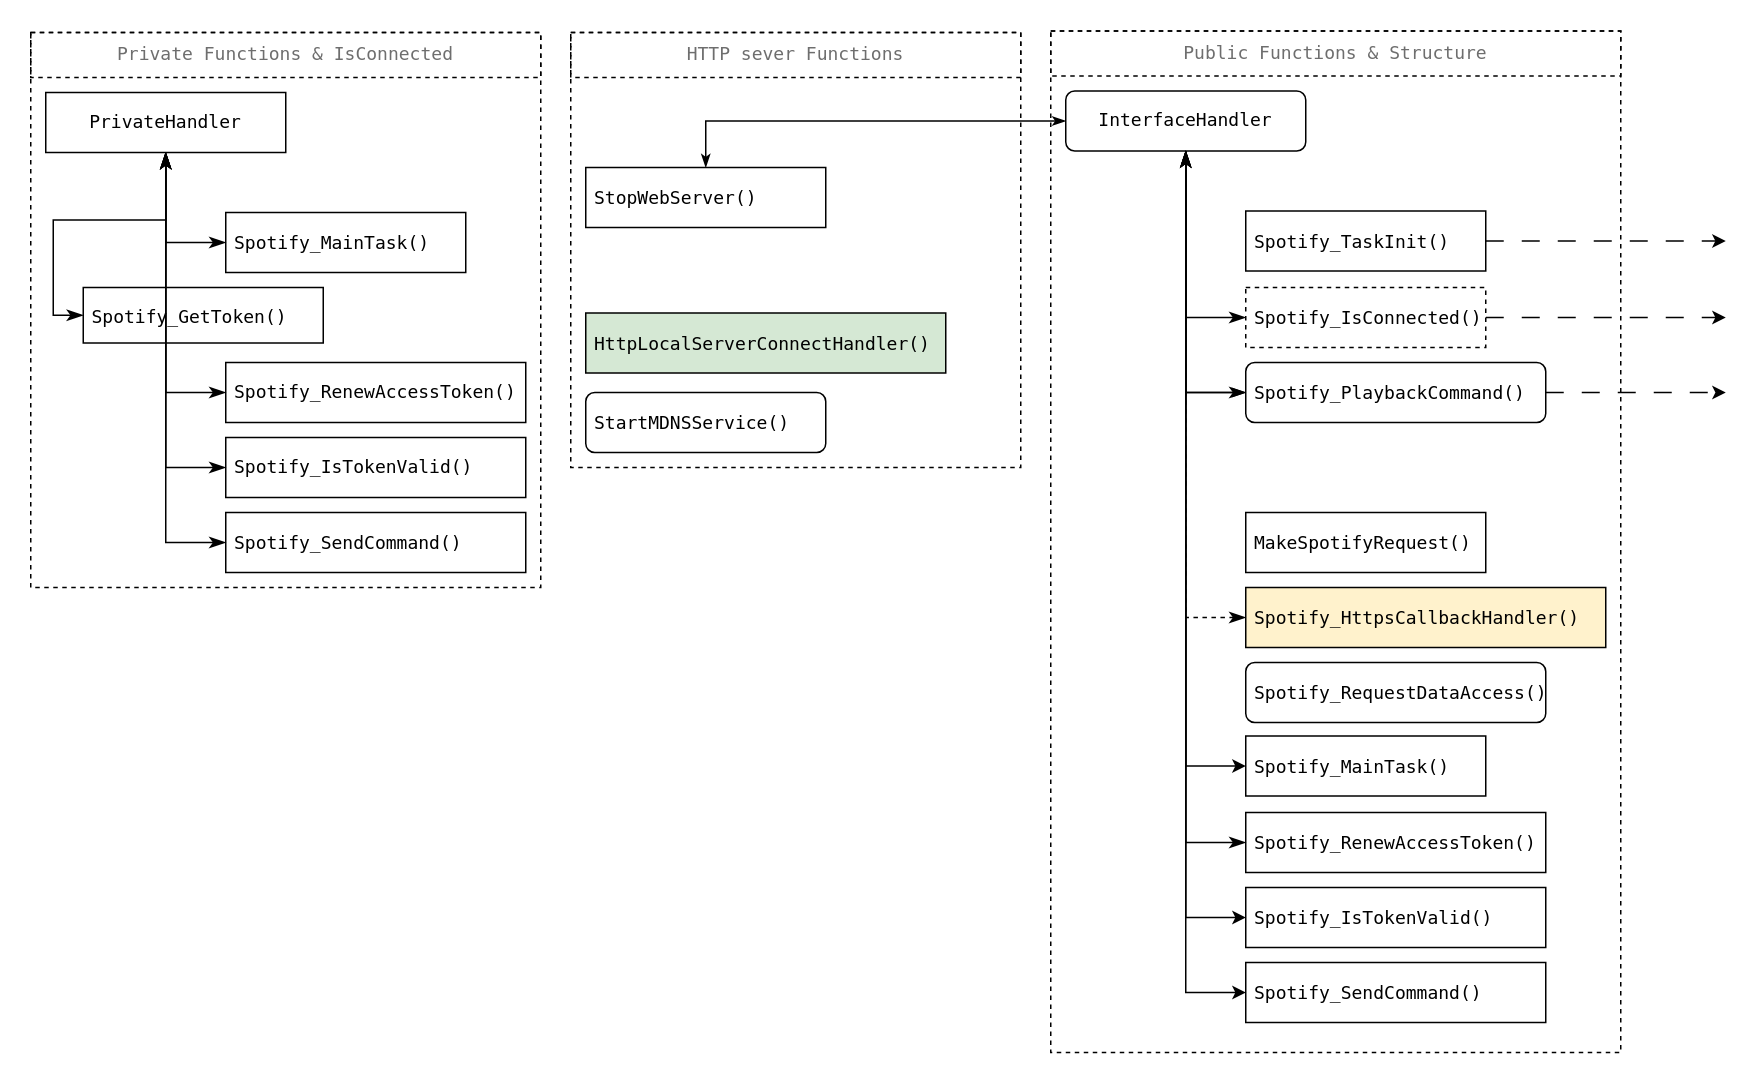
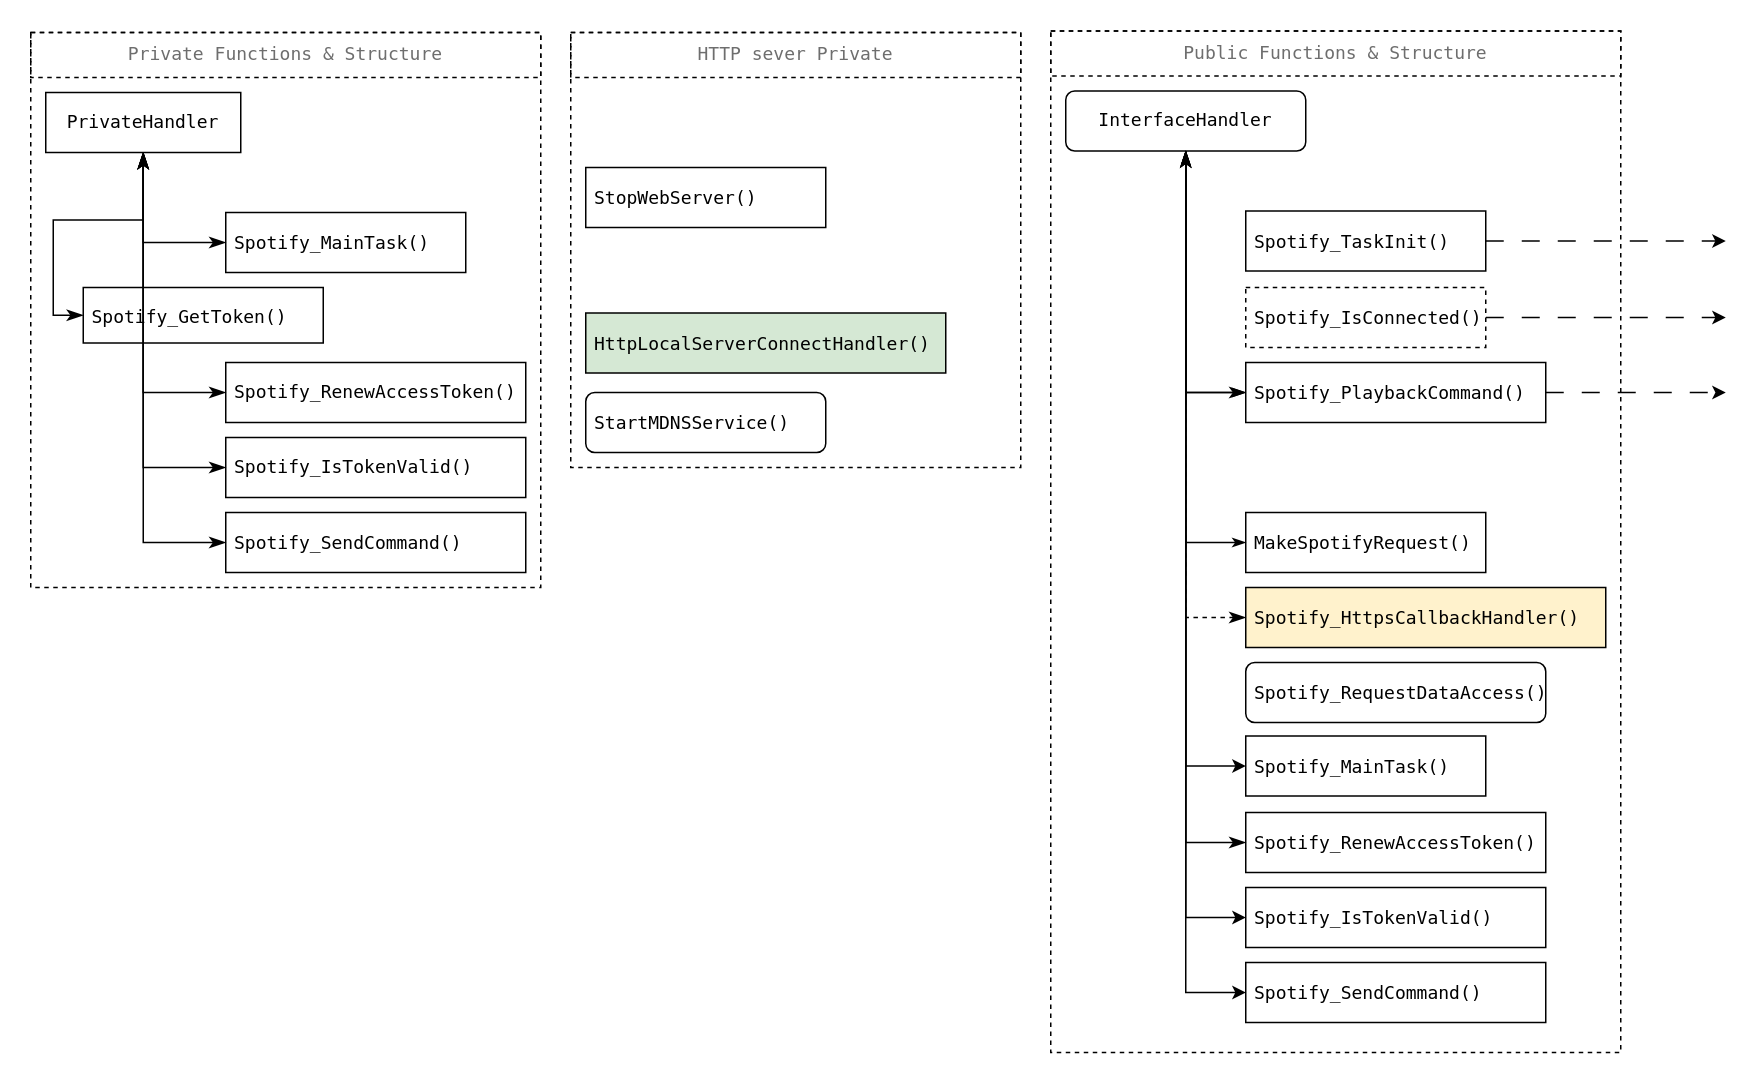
(286, 55) -> (286, 55)
(796, 55) -> (796, 55)
(863, 121) -> (1212, 542)
(166, 122) -> (143, 122)
(1211, 317) -> none
(1396, 392) -> (1396, 392)
